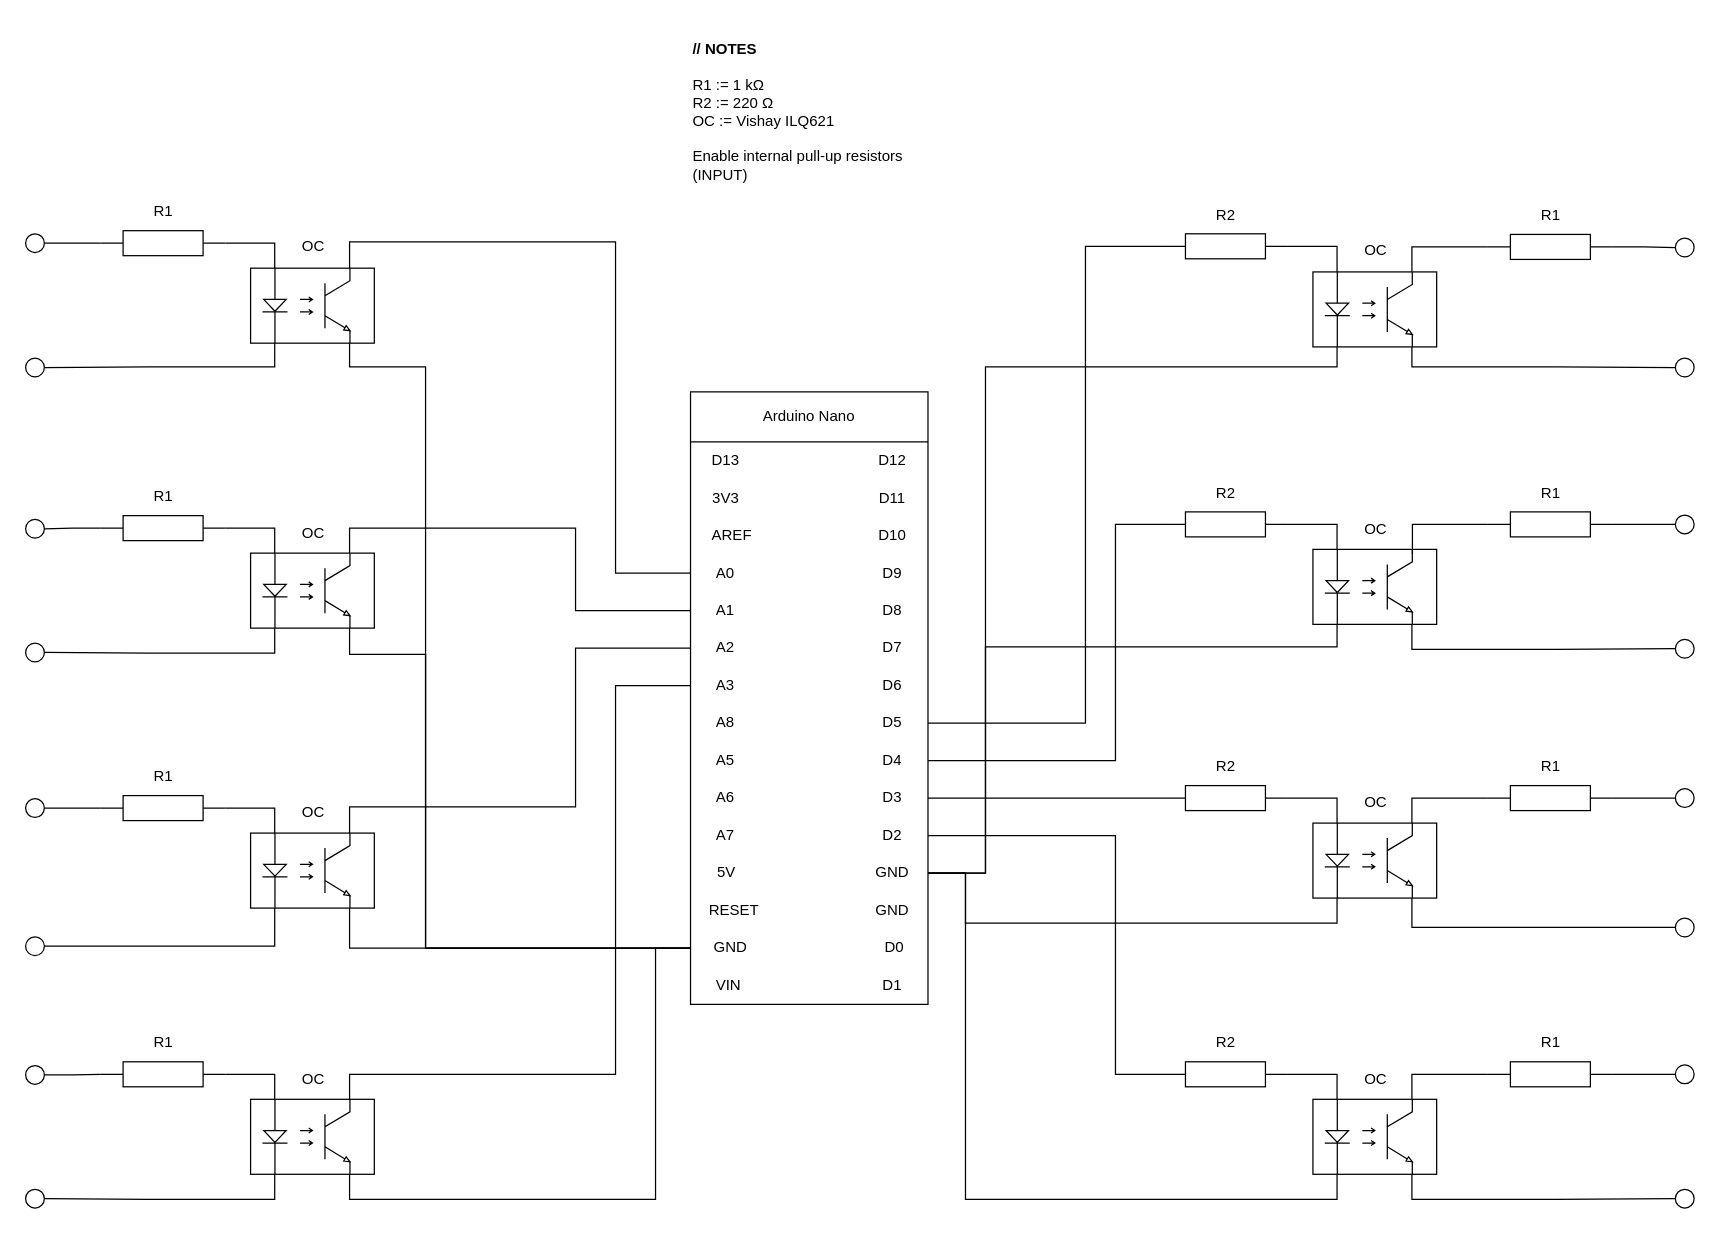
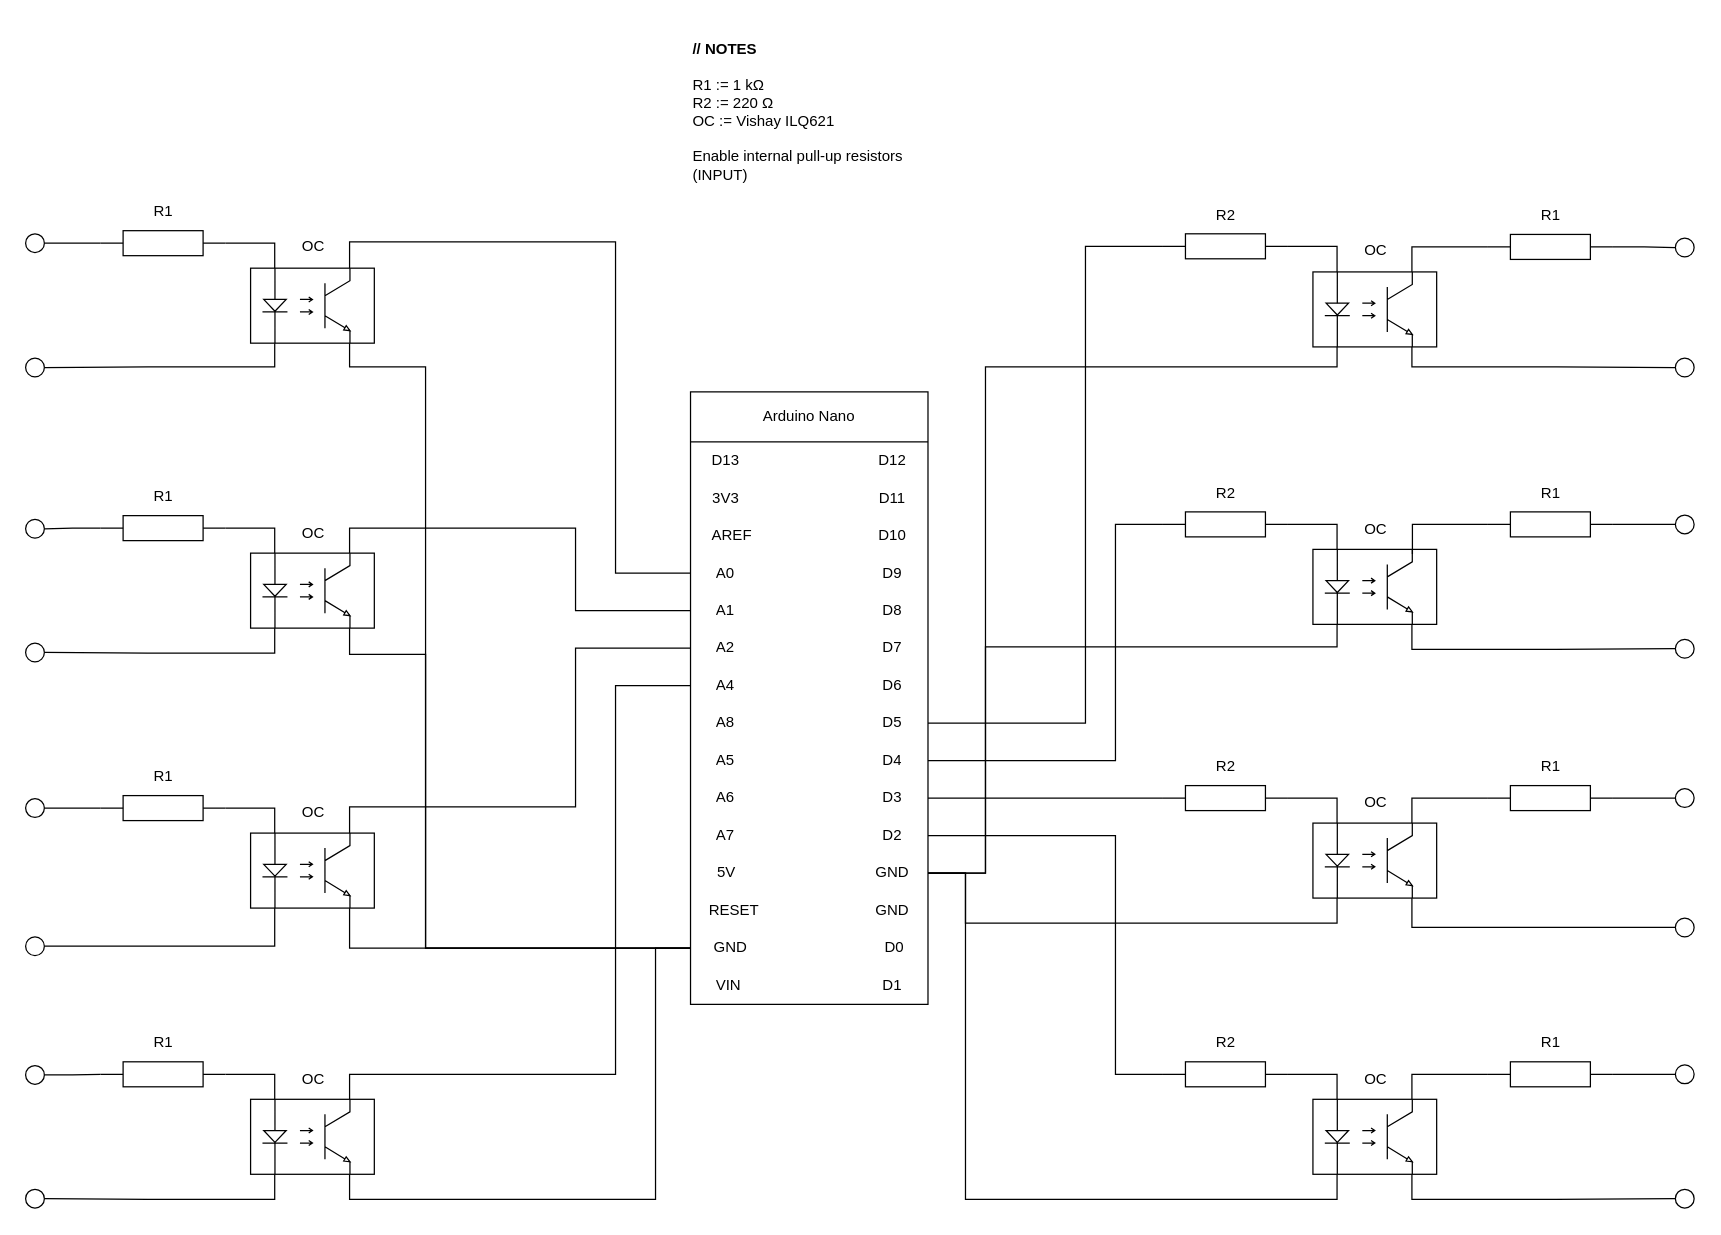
(809, 686) -> (809, 686)
